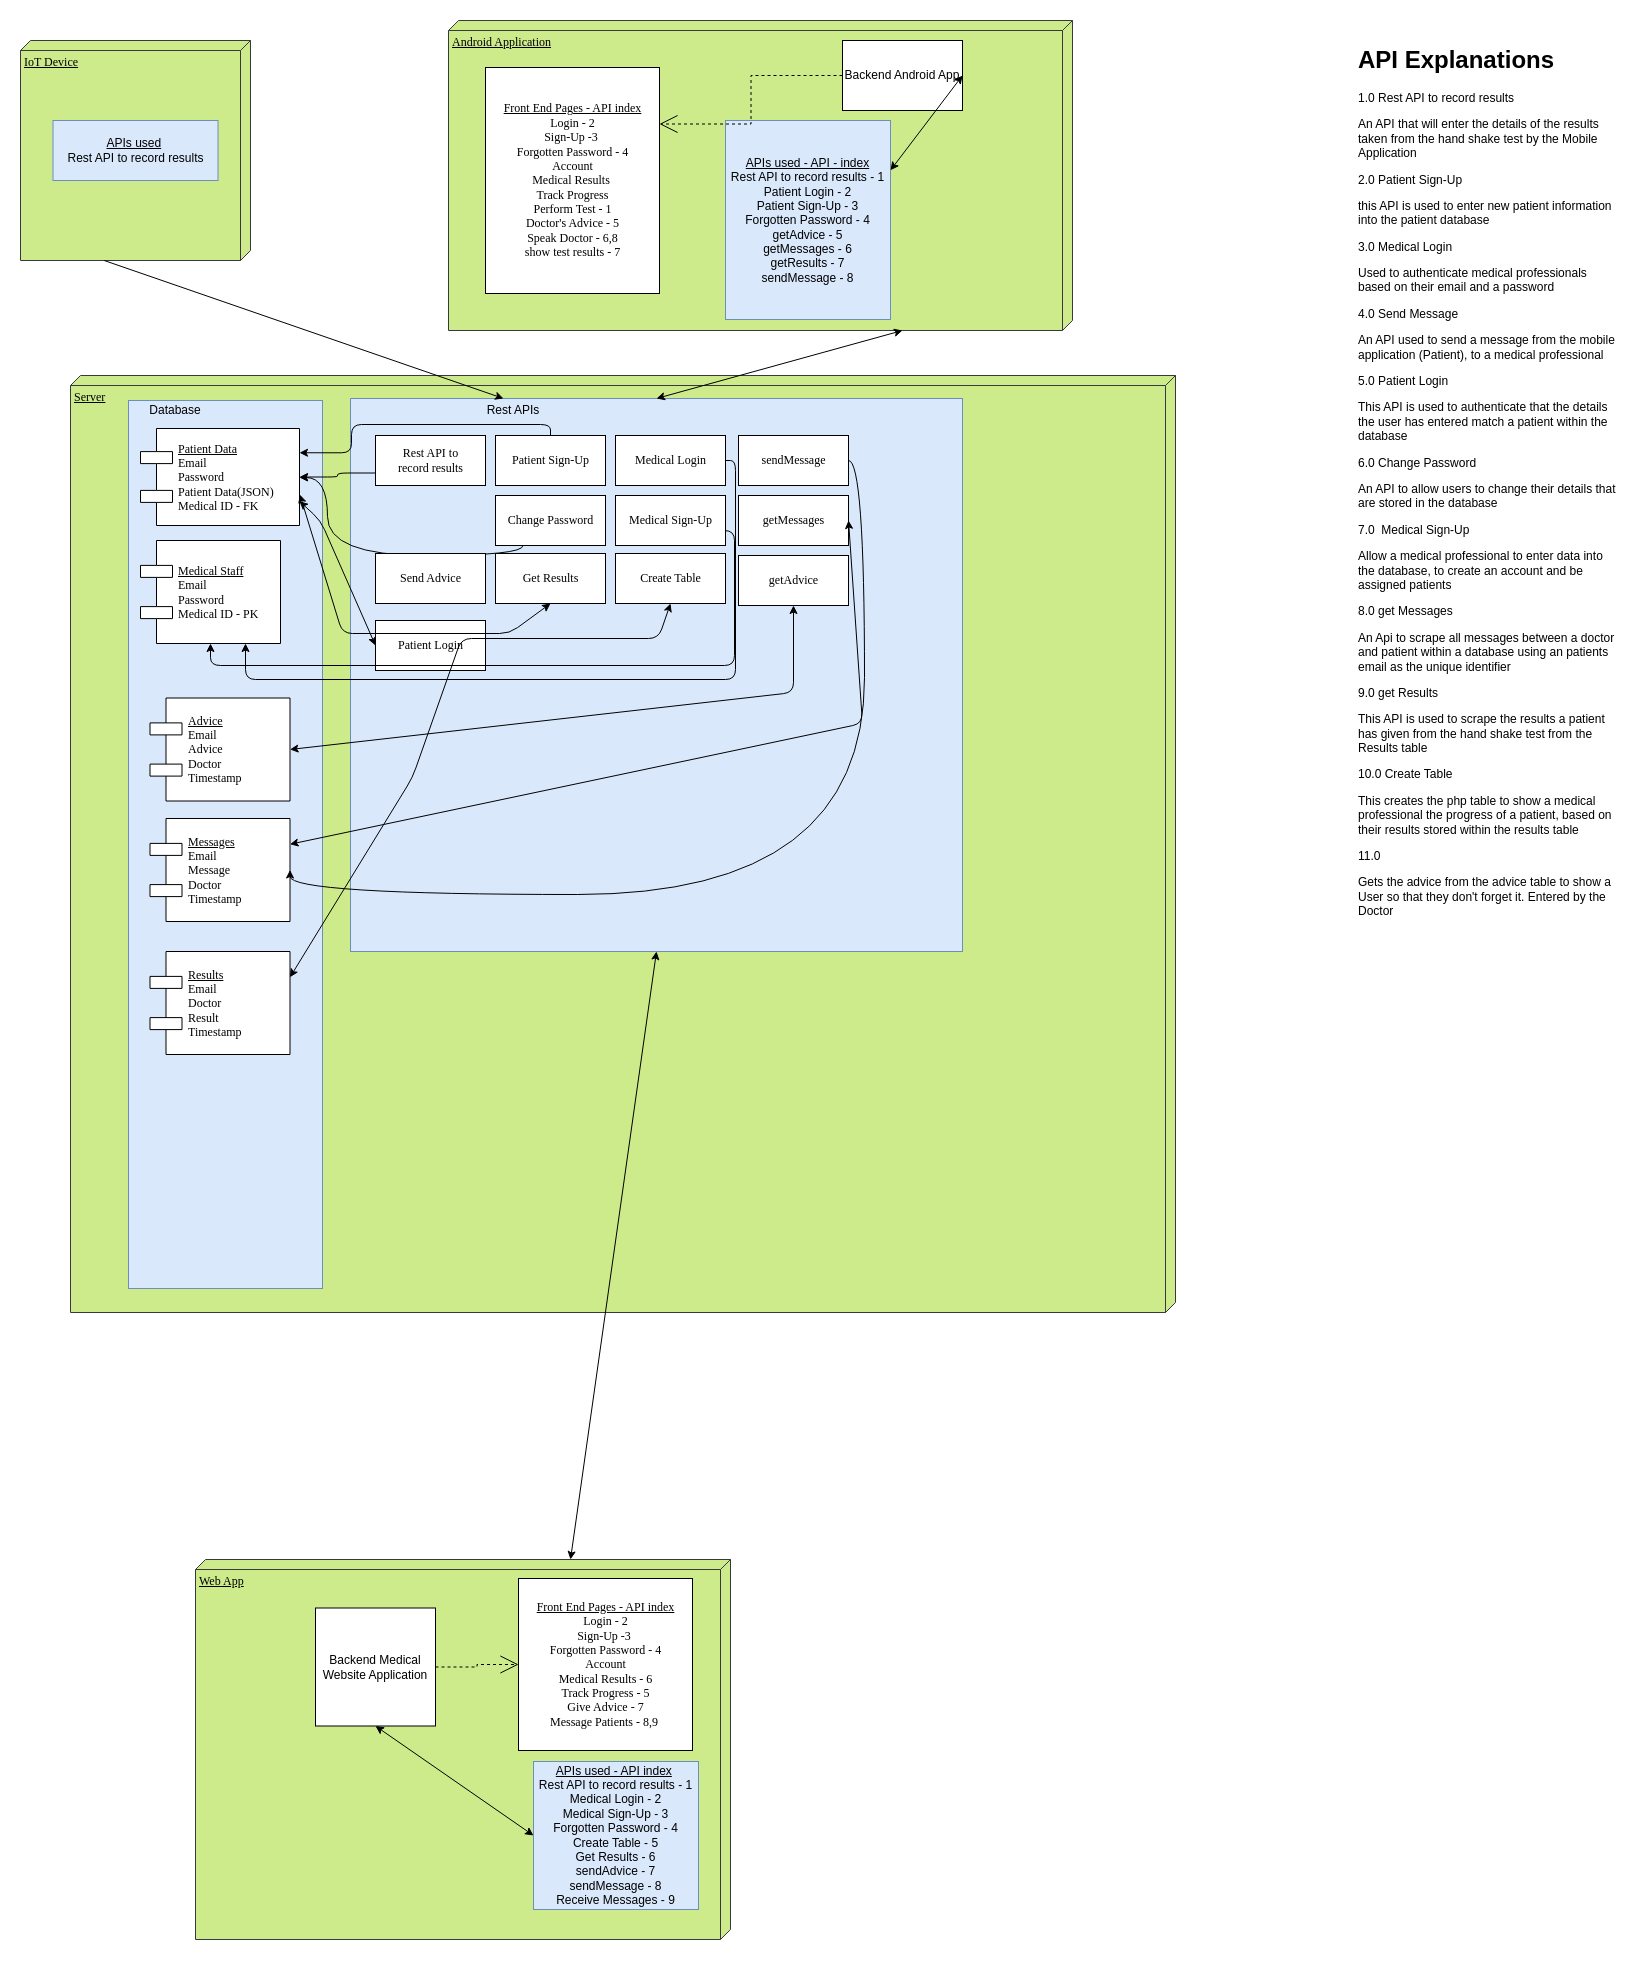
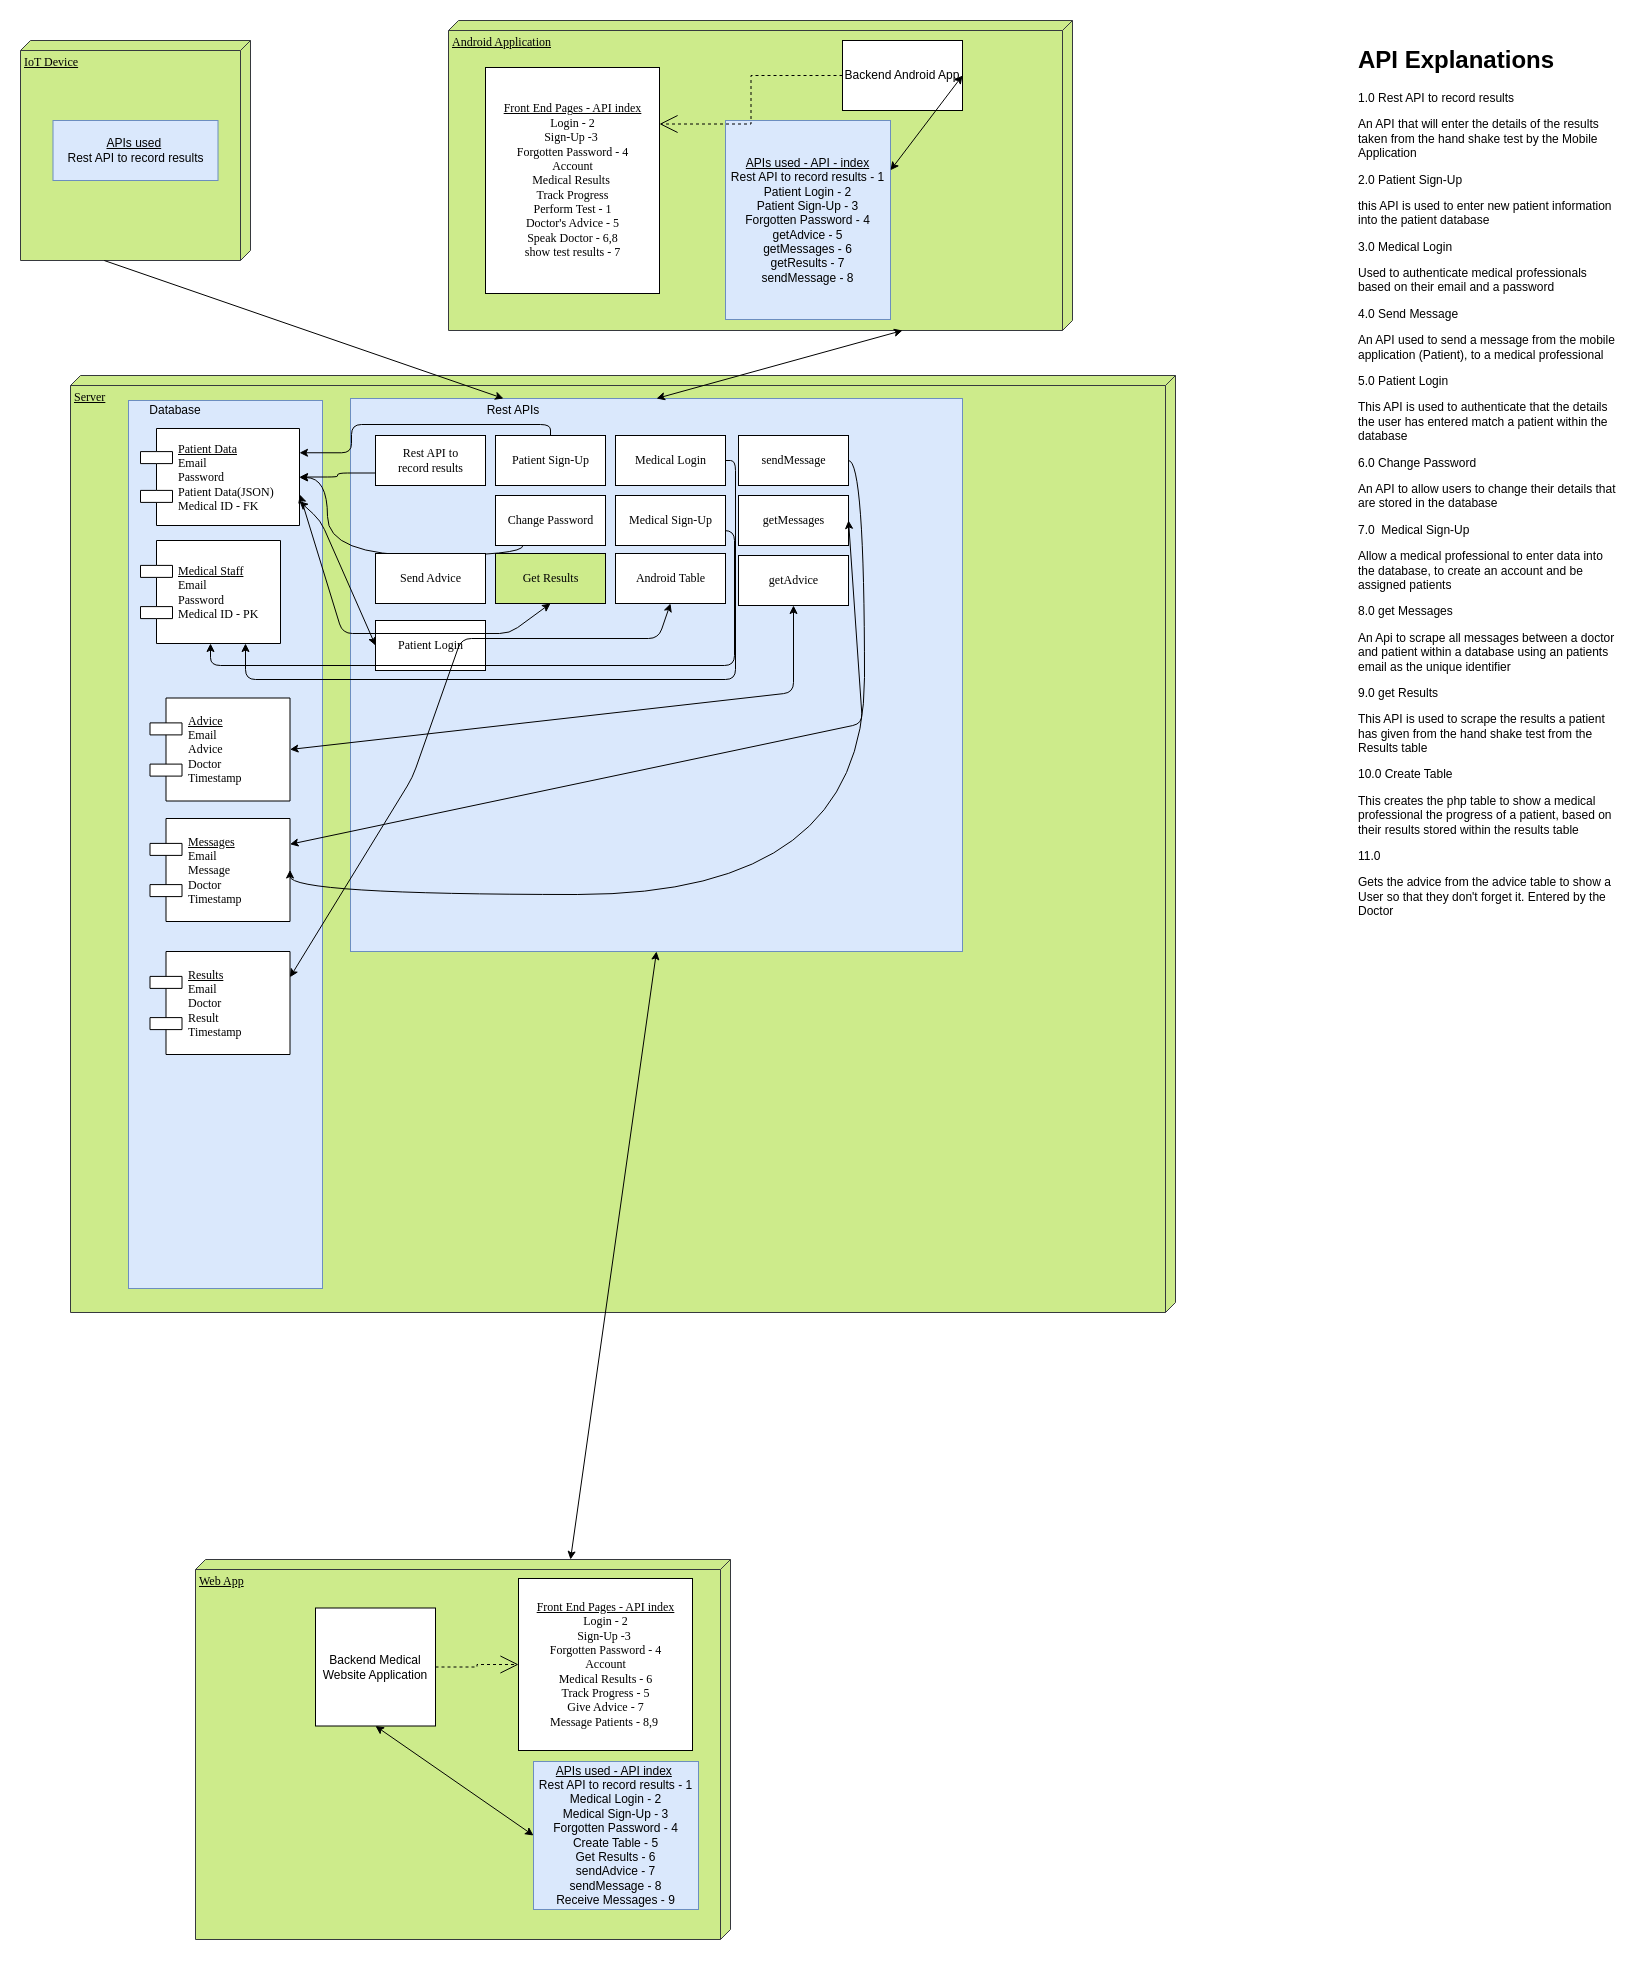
(551, 579) -> (551, 579)
(671, 579) -> (671, 579)
